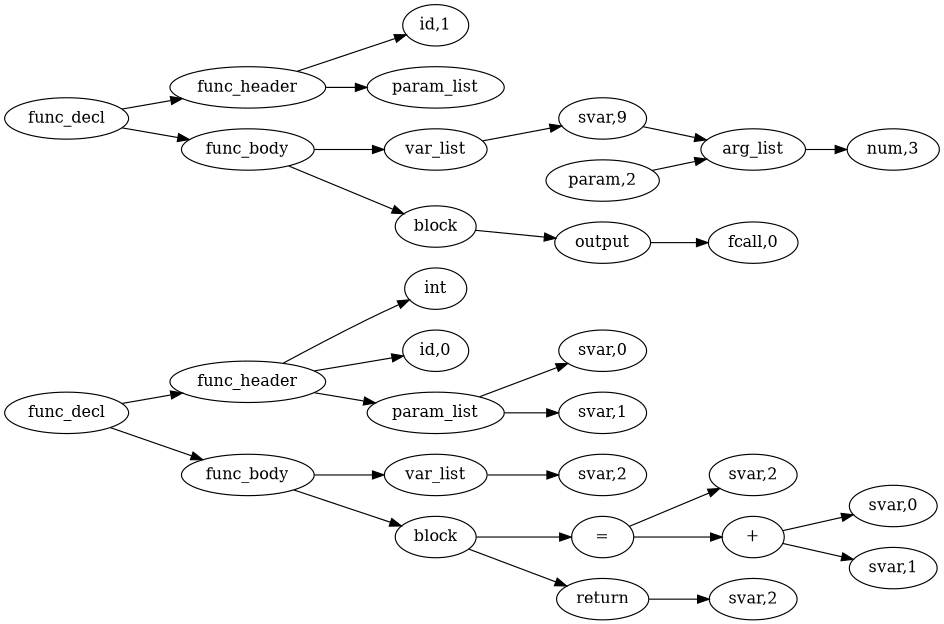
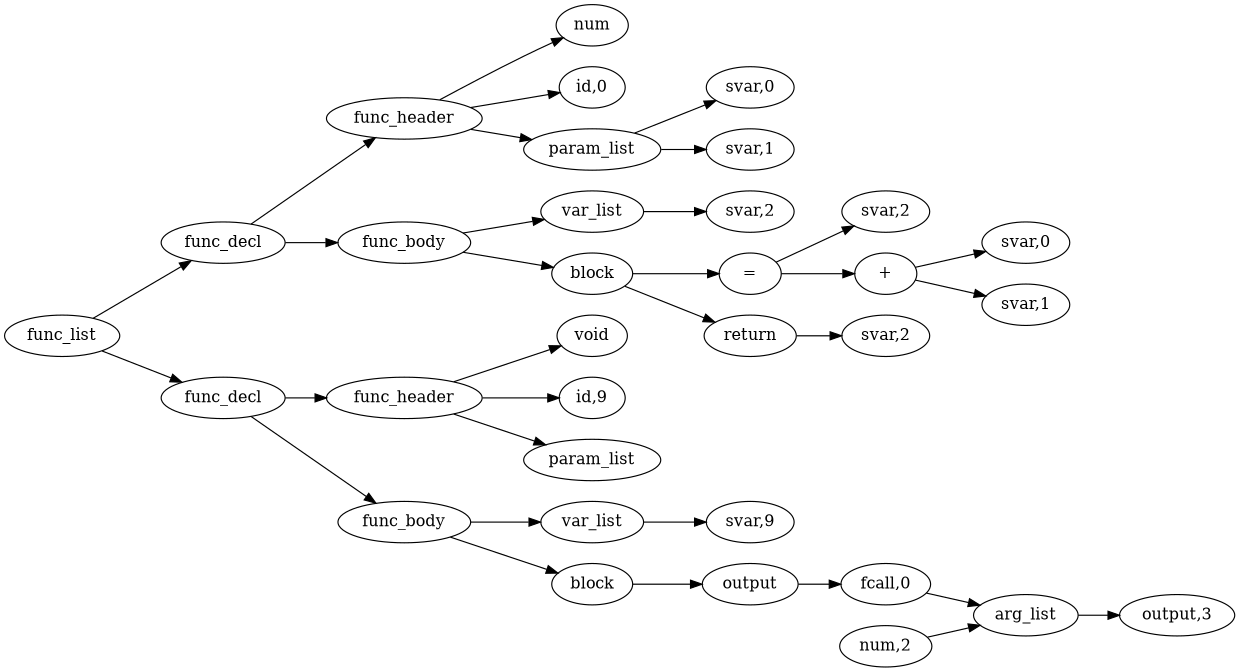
(436, 25) -> (592, 398)
(669, 132) -> (947, 598)
(893, 150) -> (1177, 615)
(603, 181) -> (886, 646)
(436, 289) -> (592, 25)
none -> (62, 336)
none -> (592, 336)
